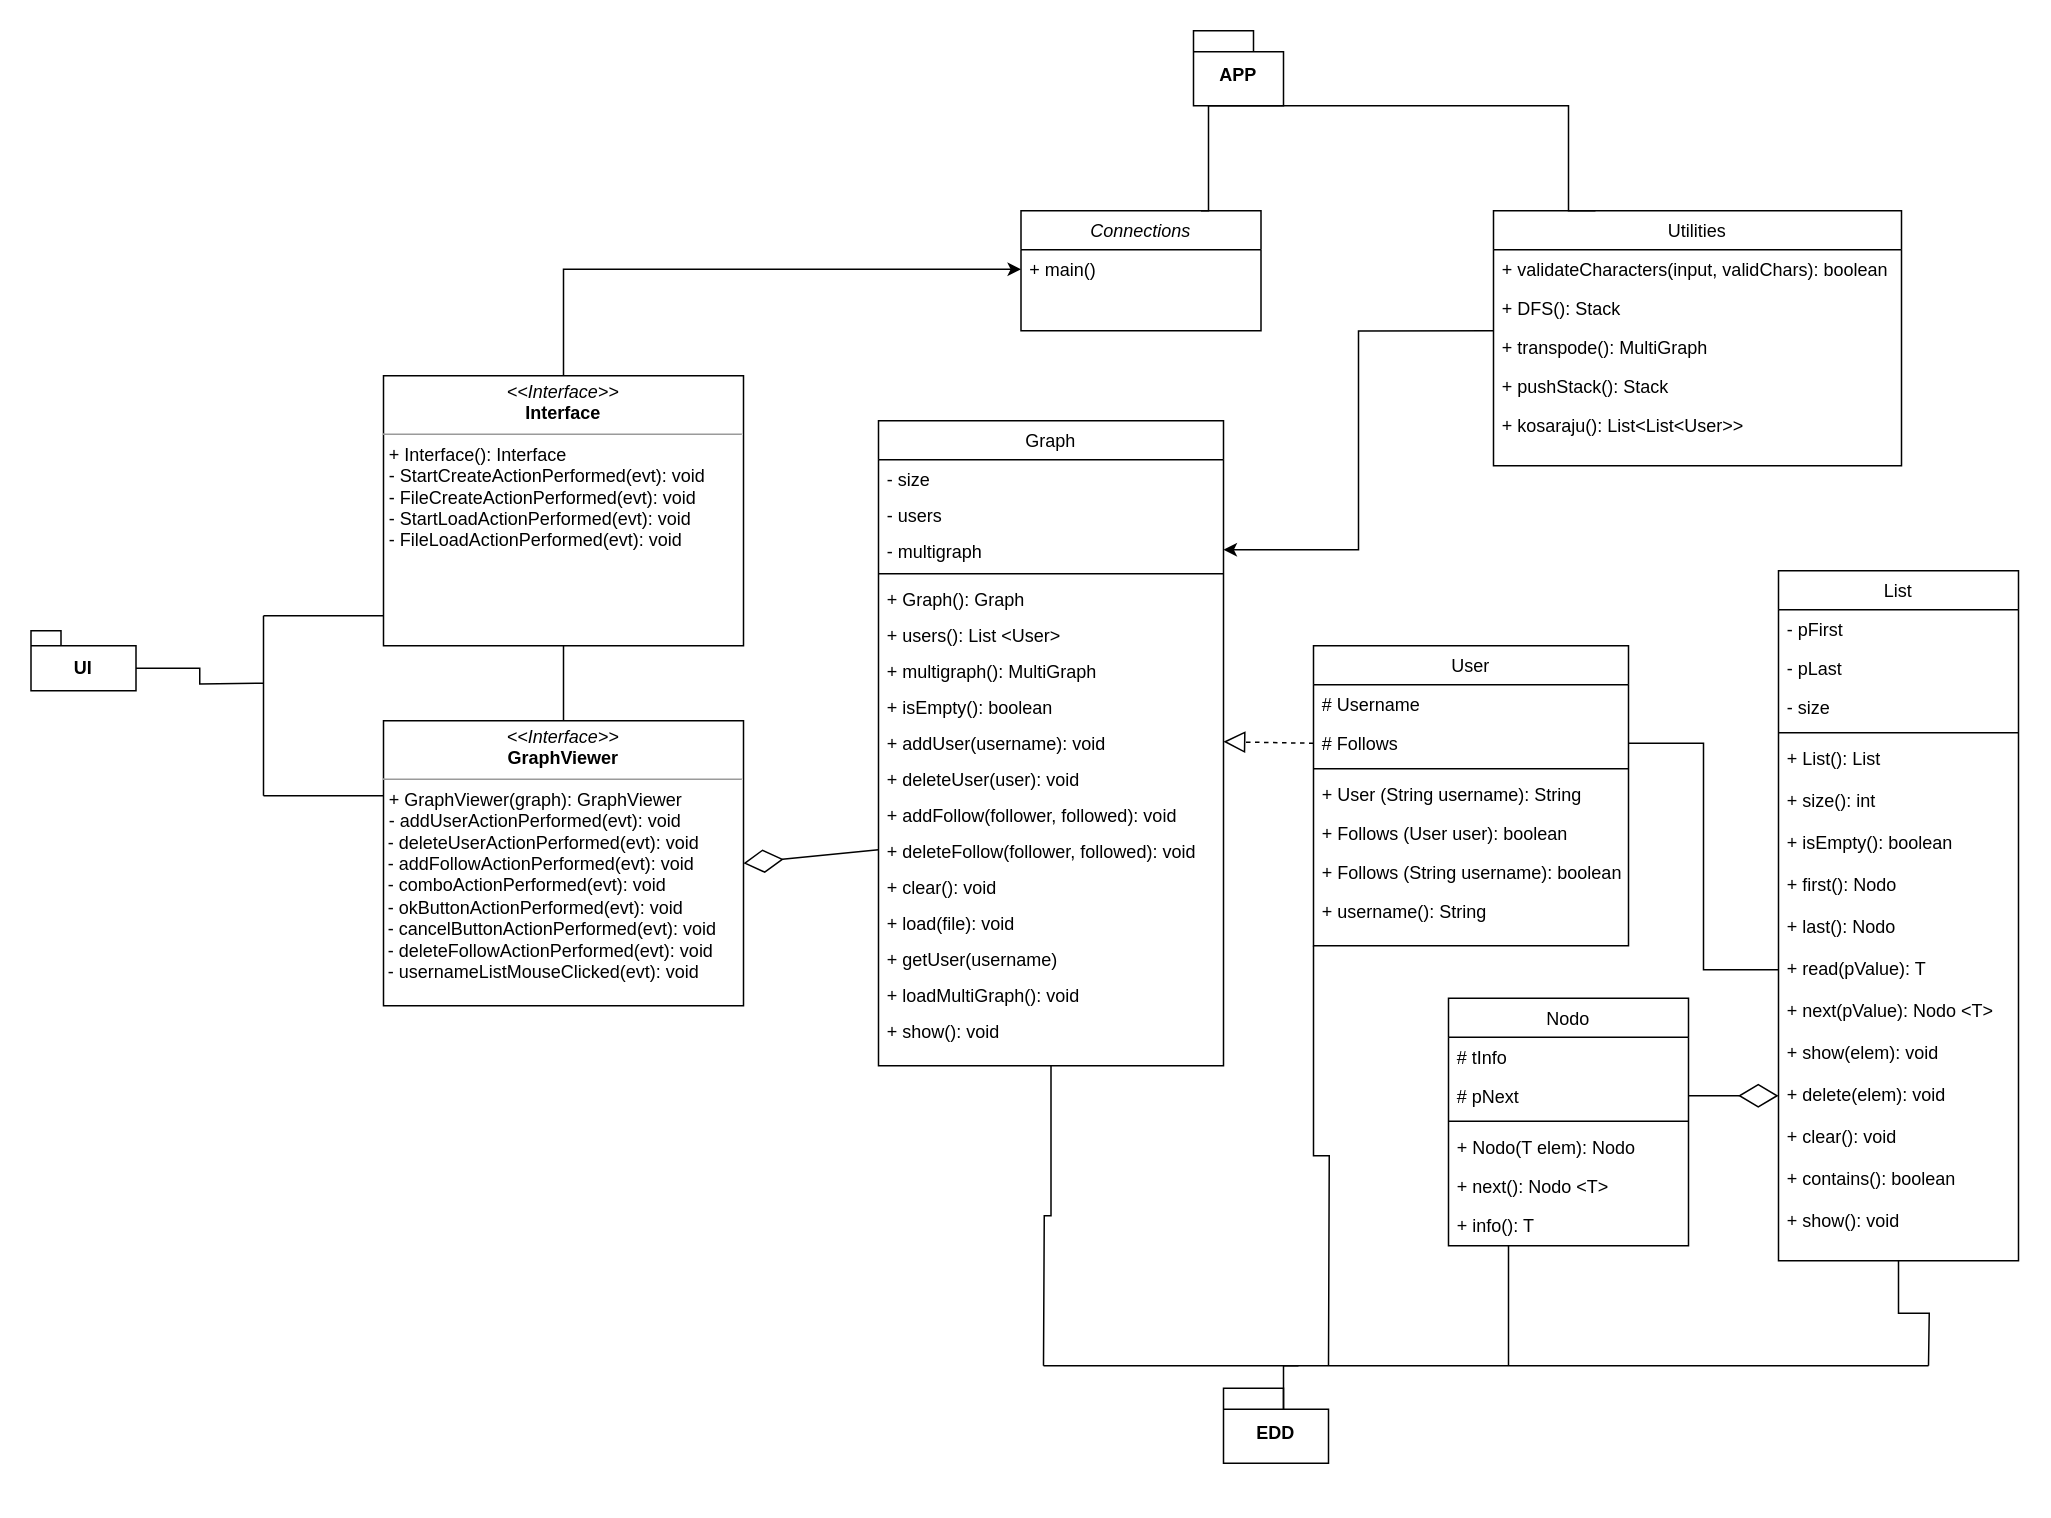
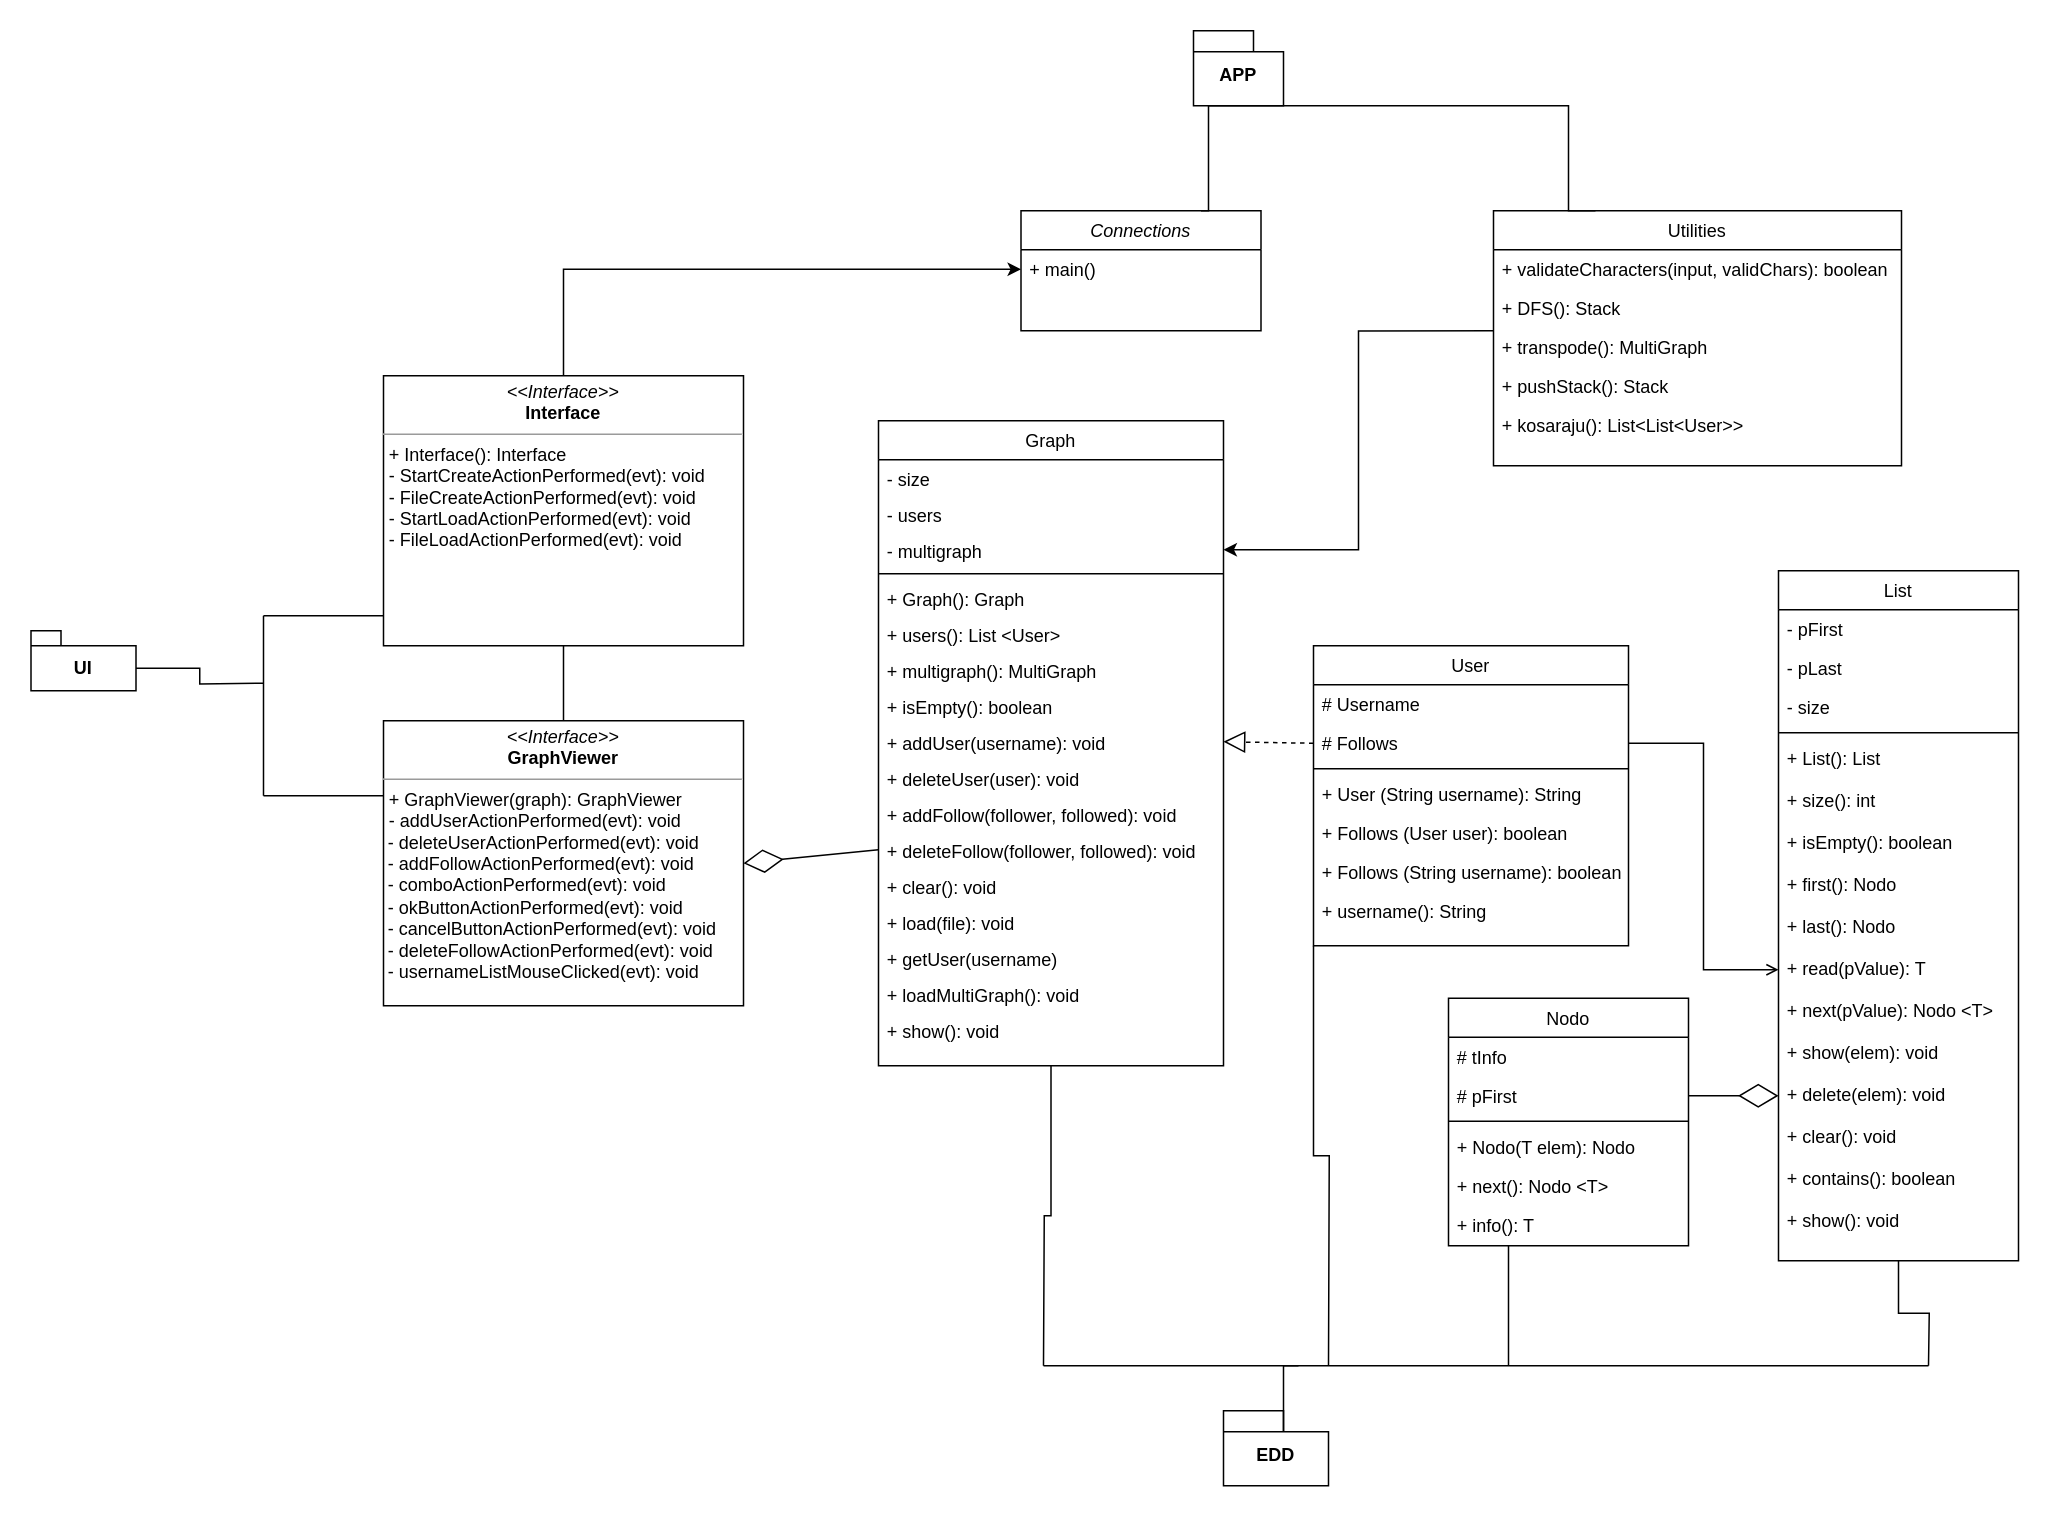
(1771, 970) -> (1771, 970)
(1489, 1097) -> (1492, 1097)
(1276, 1426) -> (1276, 1448)
